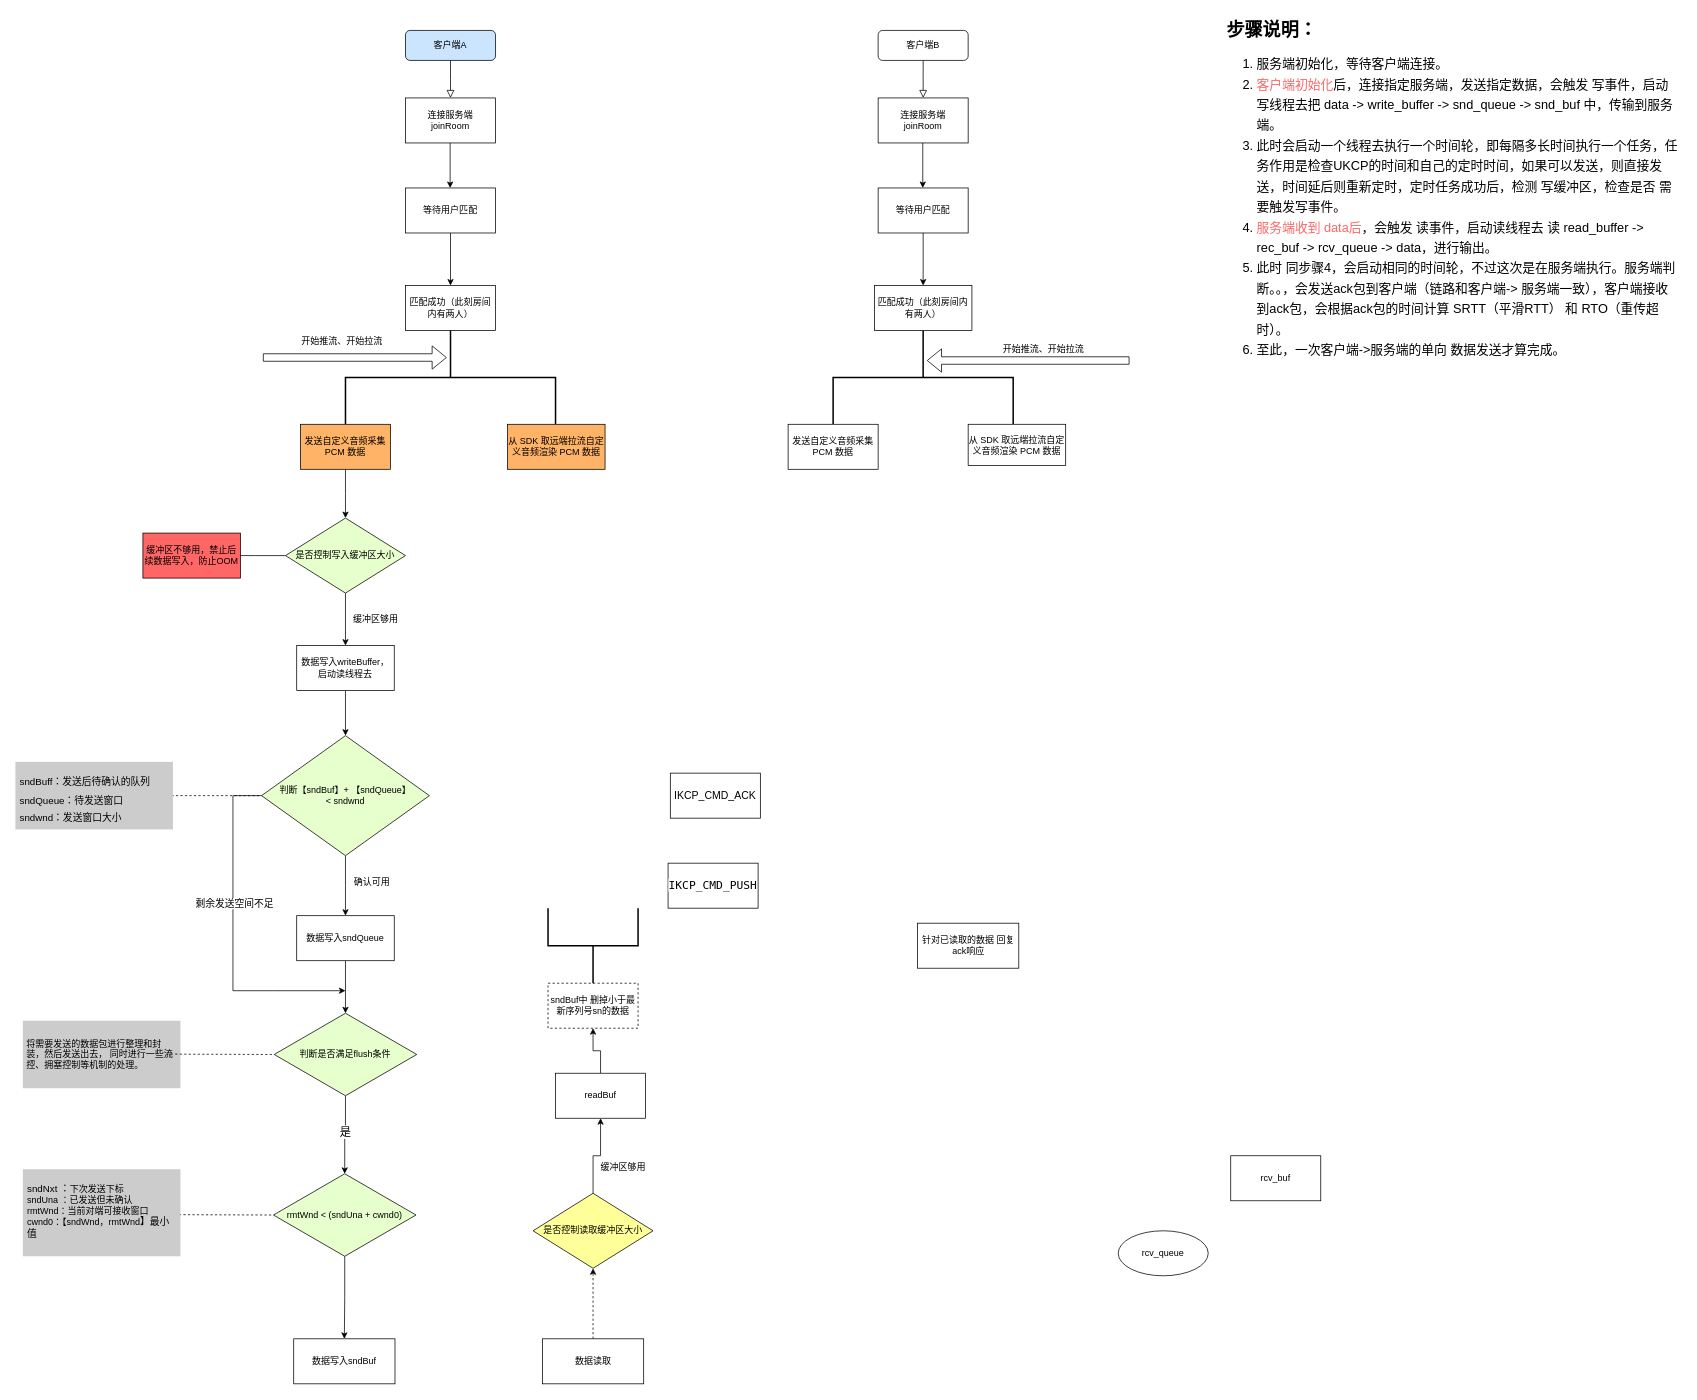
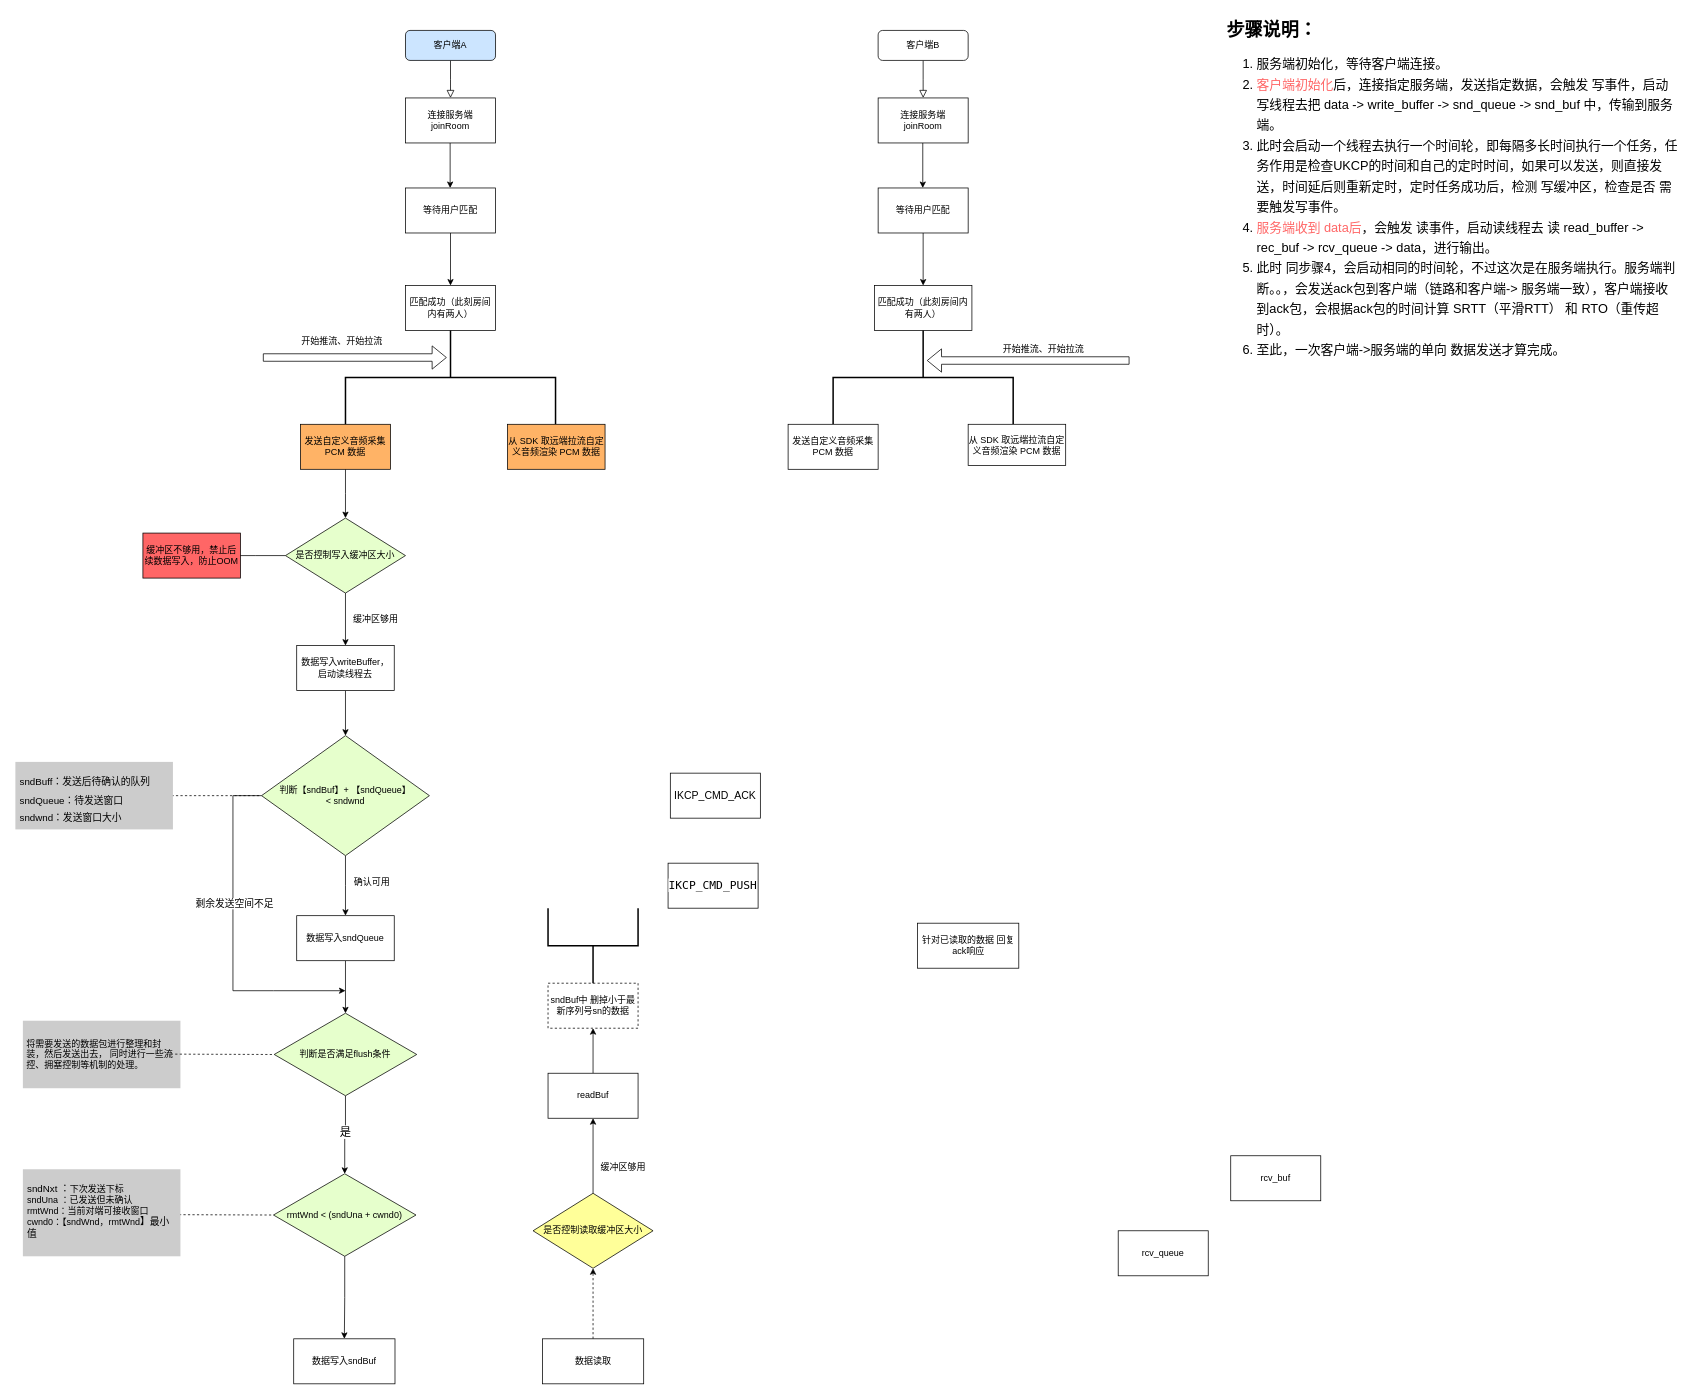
(600, 1095) -> (593, 1095)
(1163, 1253) -> (1163, 1253)
